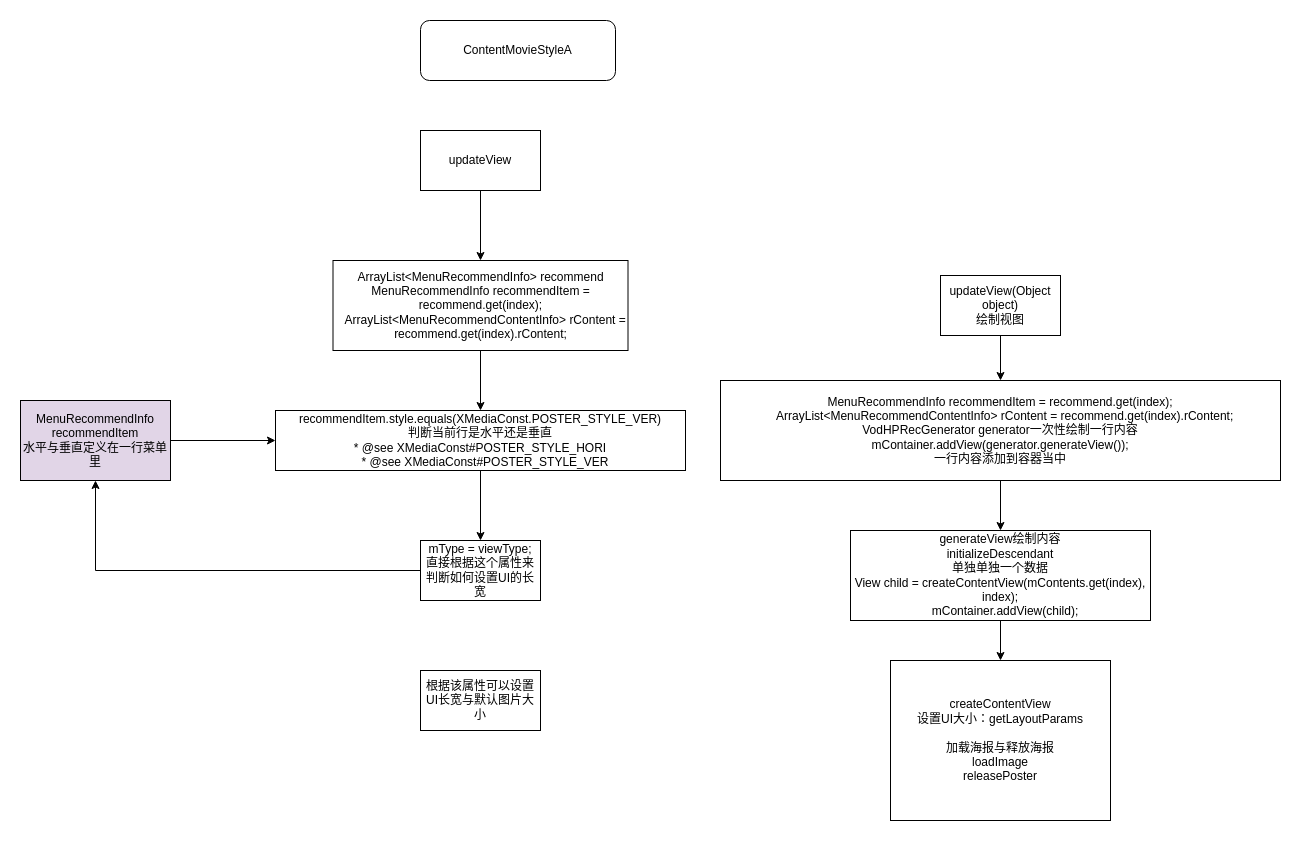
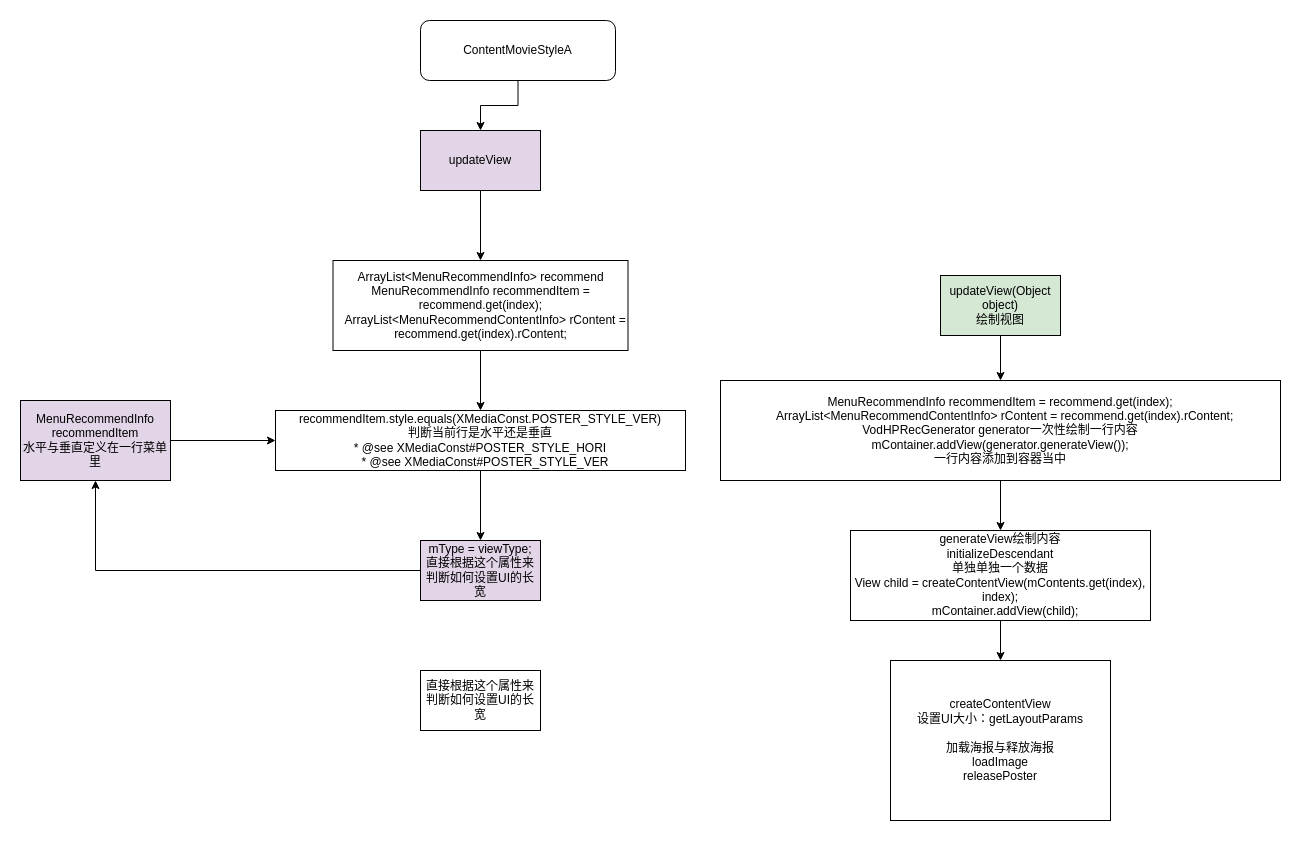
none -> (503, 106)
(481, 161) -> (481, 161)
(1001, 306) -> (1001, 306)
(481, 571) -> (481, 571)
(481, 701) -> (481, 701)
